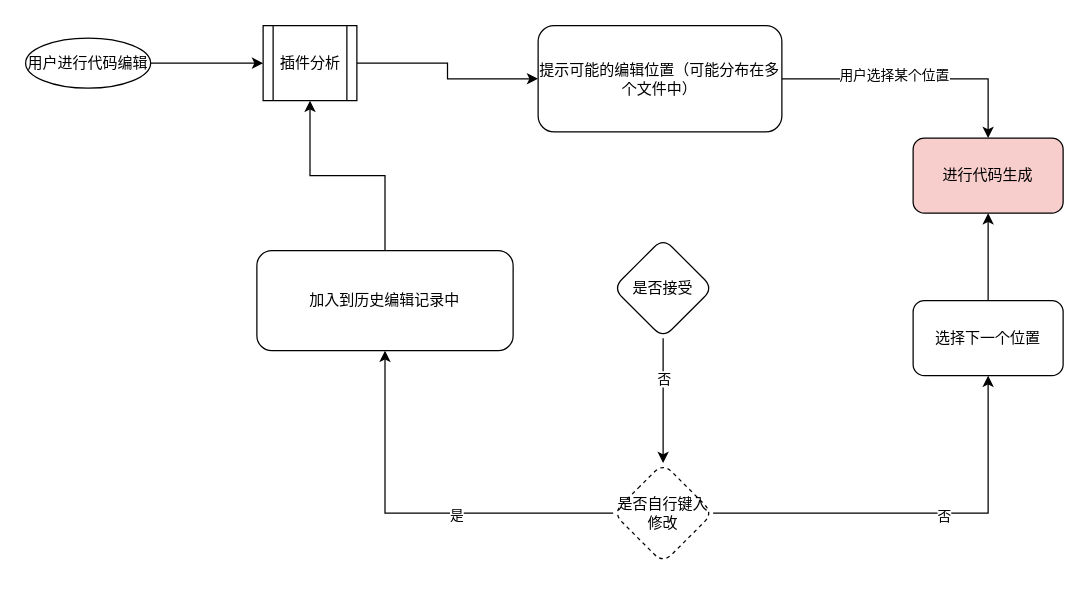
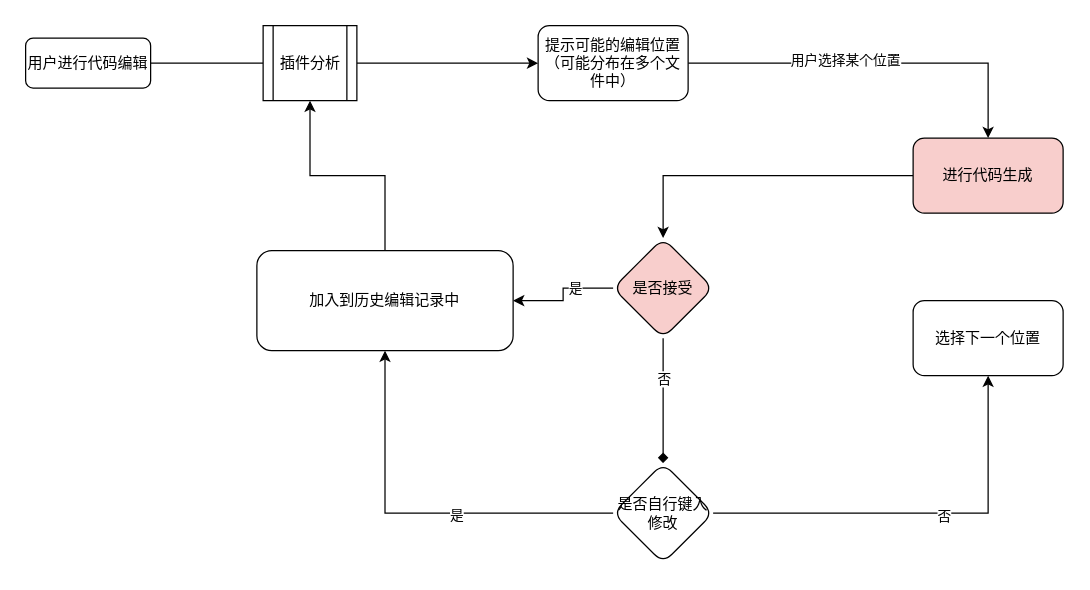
(88, 63) -> (88, 63)
(253, 63) -> (256, 63)
(660, 79) -> (613, 63)
none -> (761, 176)
(988, 261) -> none
(663, 288) -> (663, 288)
none -> (563, 290)
(663, 453) -> (663, 452)
(663, 513) -> (663, 513)
